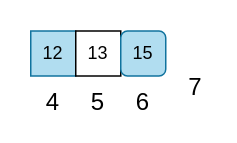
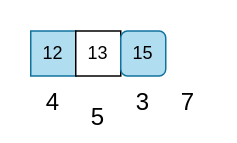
(196, 86) -> (188, 101)
(98, 101) -> (98, 116)
(143, 101) -> (143, 101)
